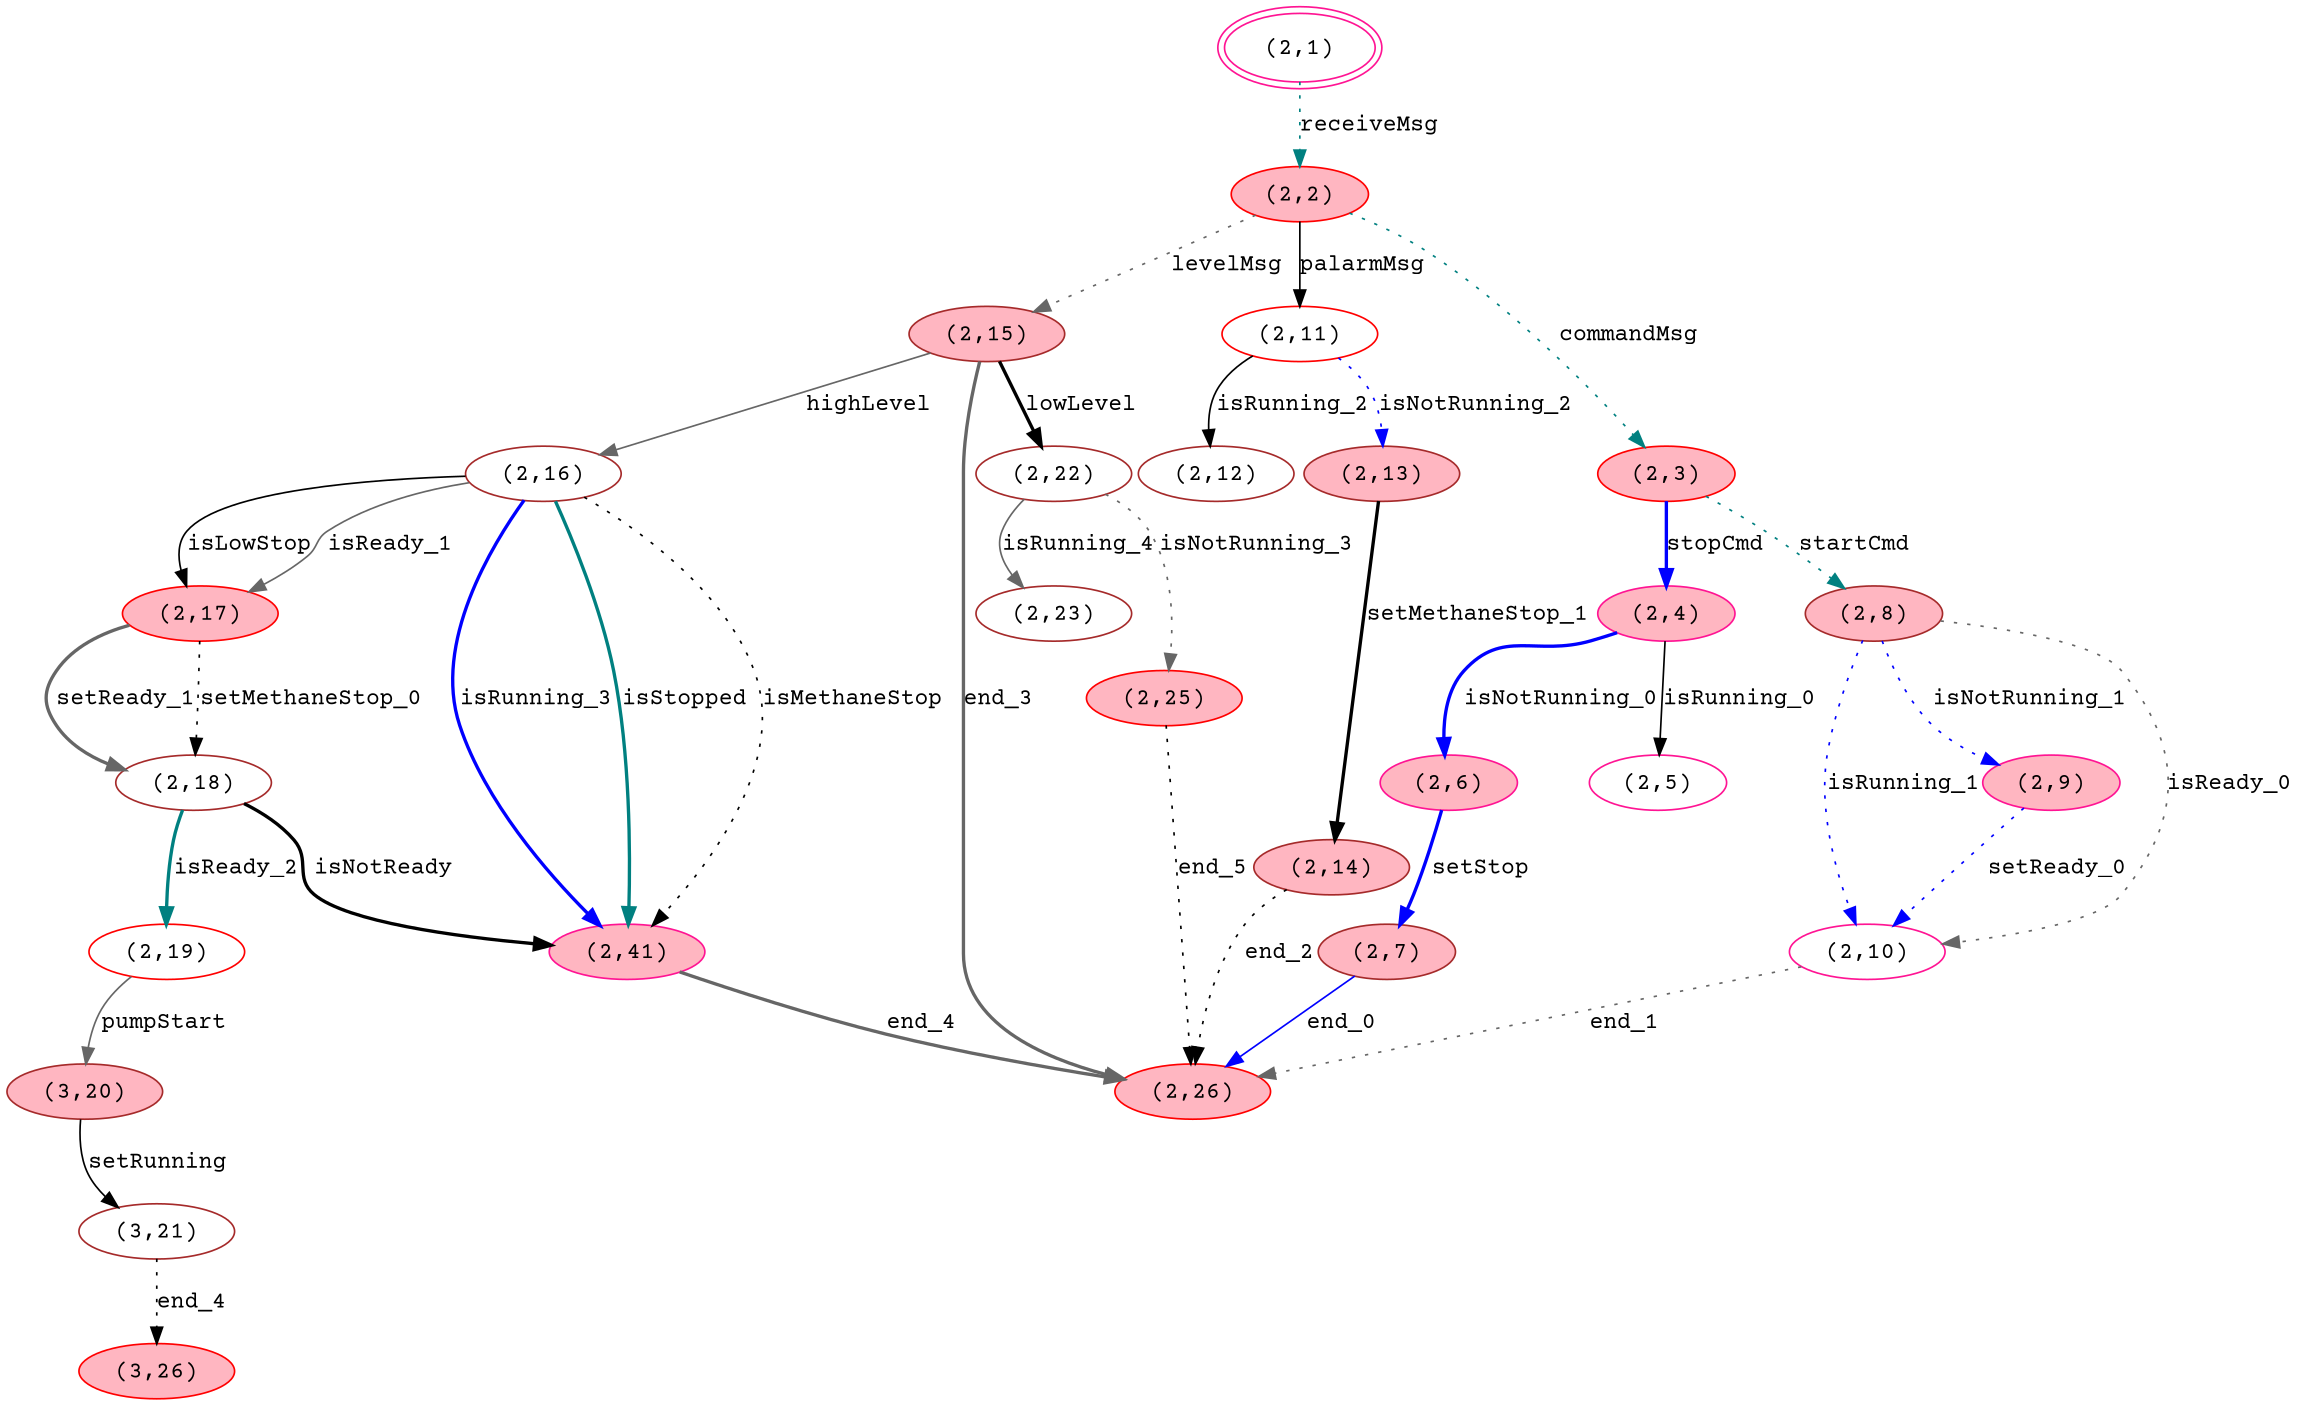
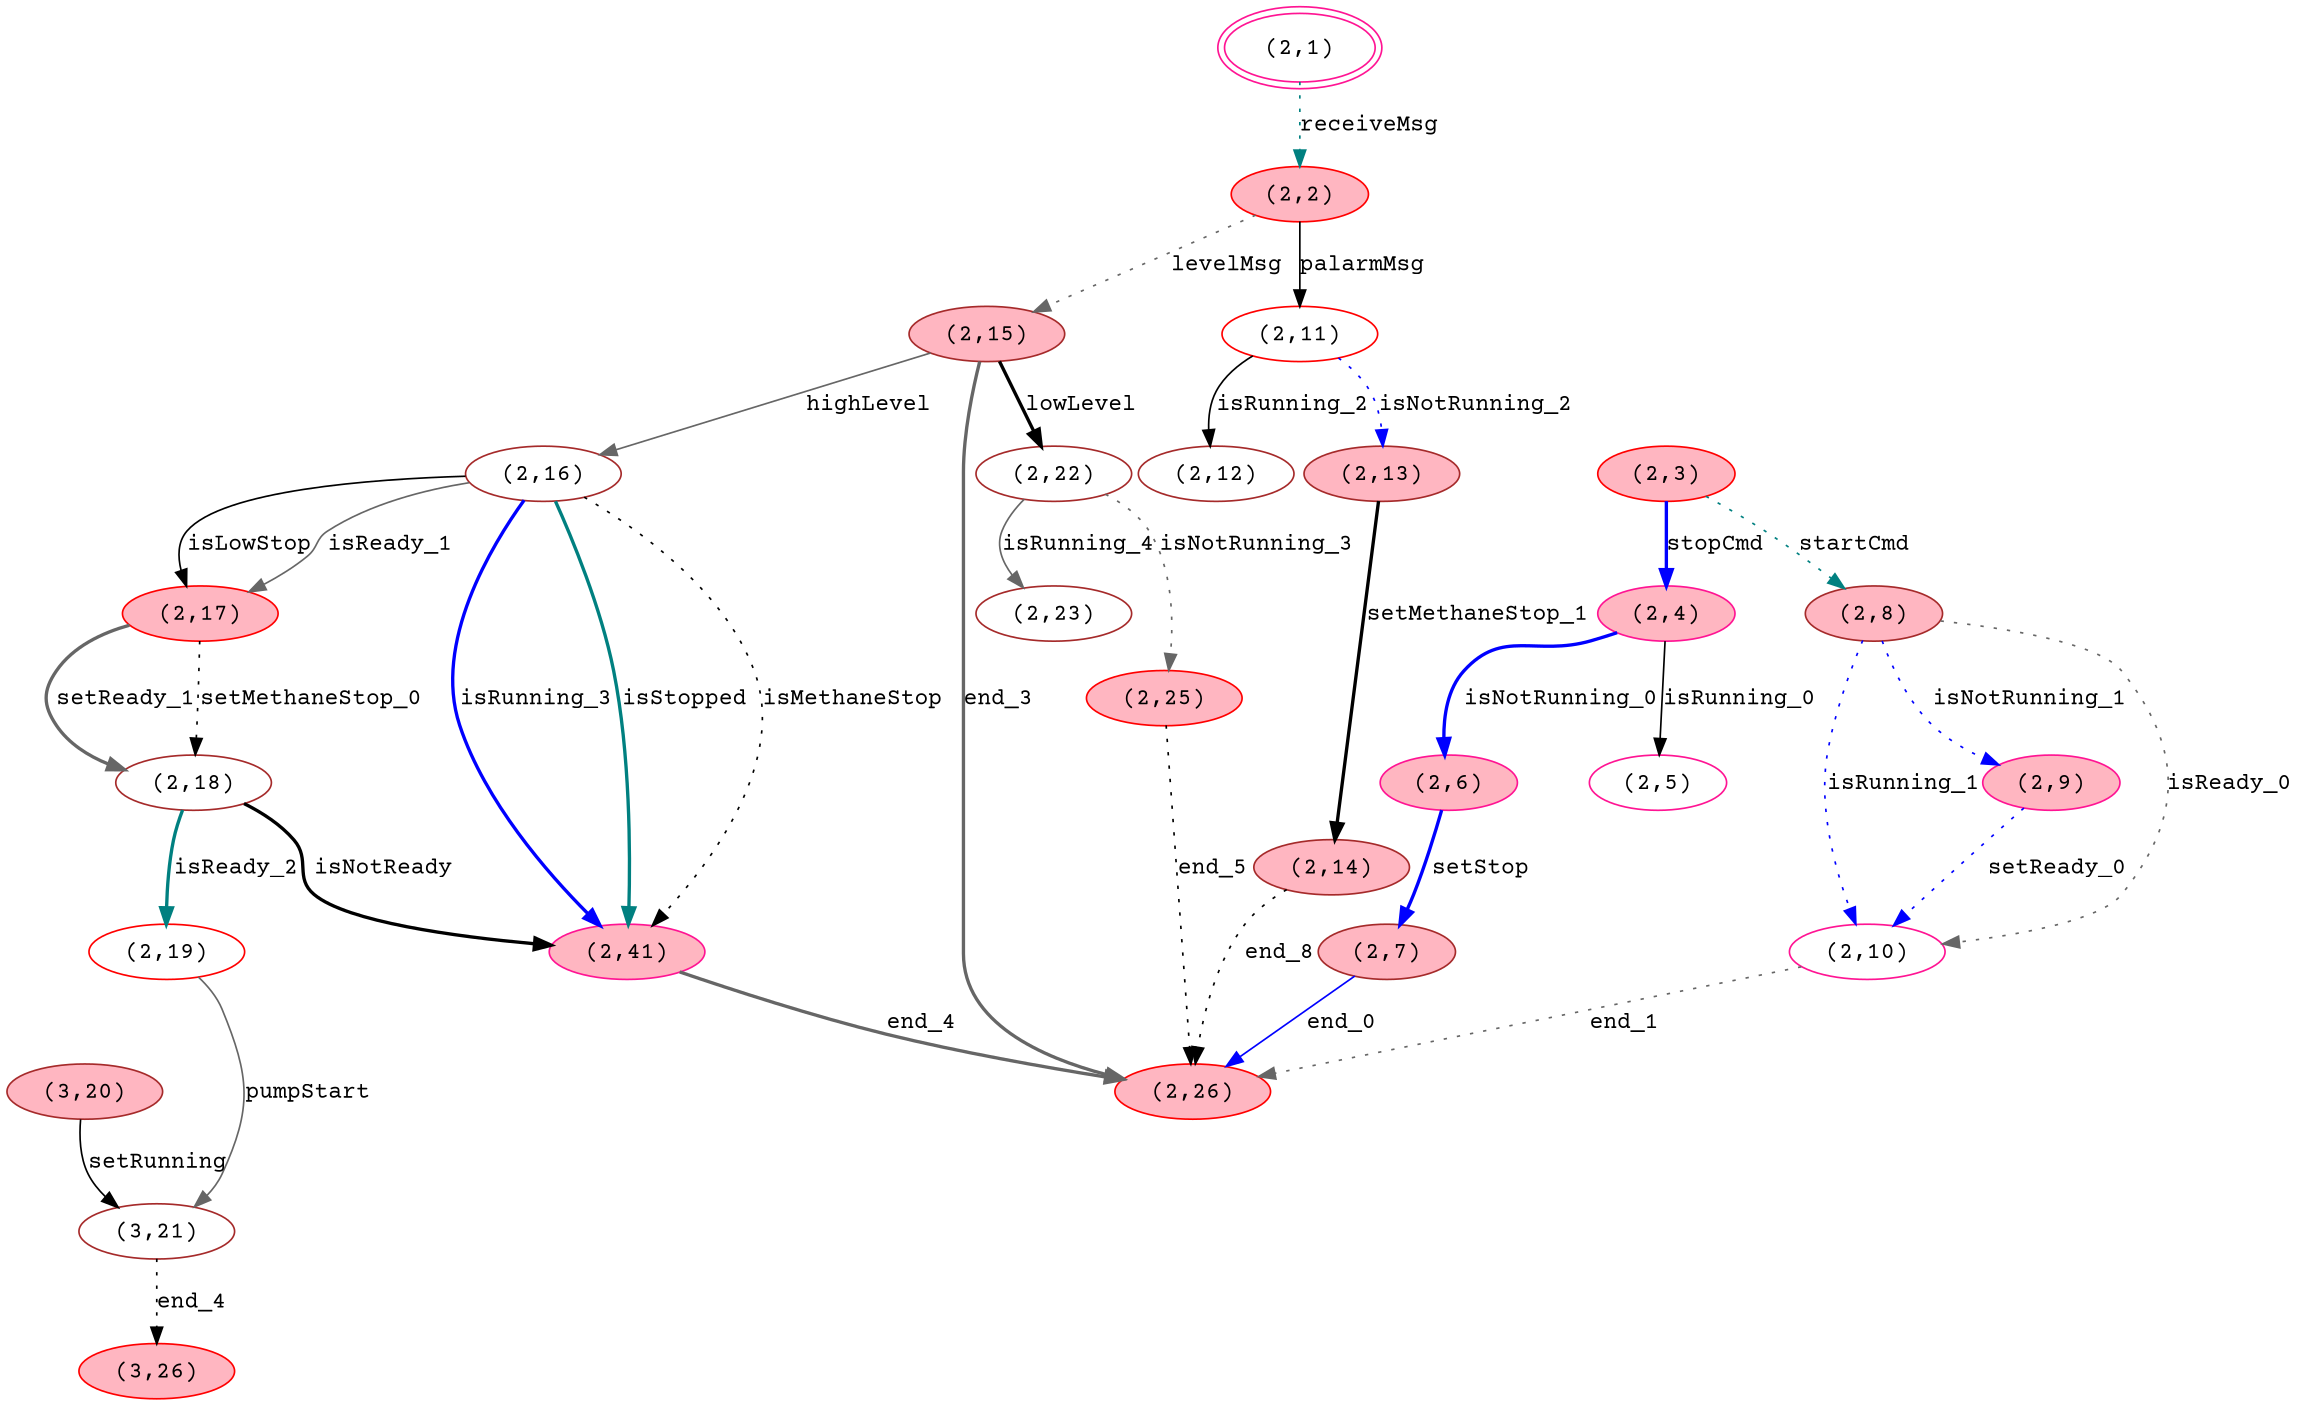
(1503, 309) -> none
(1280, 952) -> (1280, 952)
(103, 1008) -> (243, 1085)
